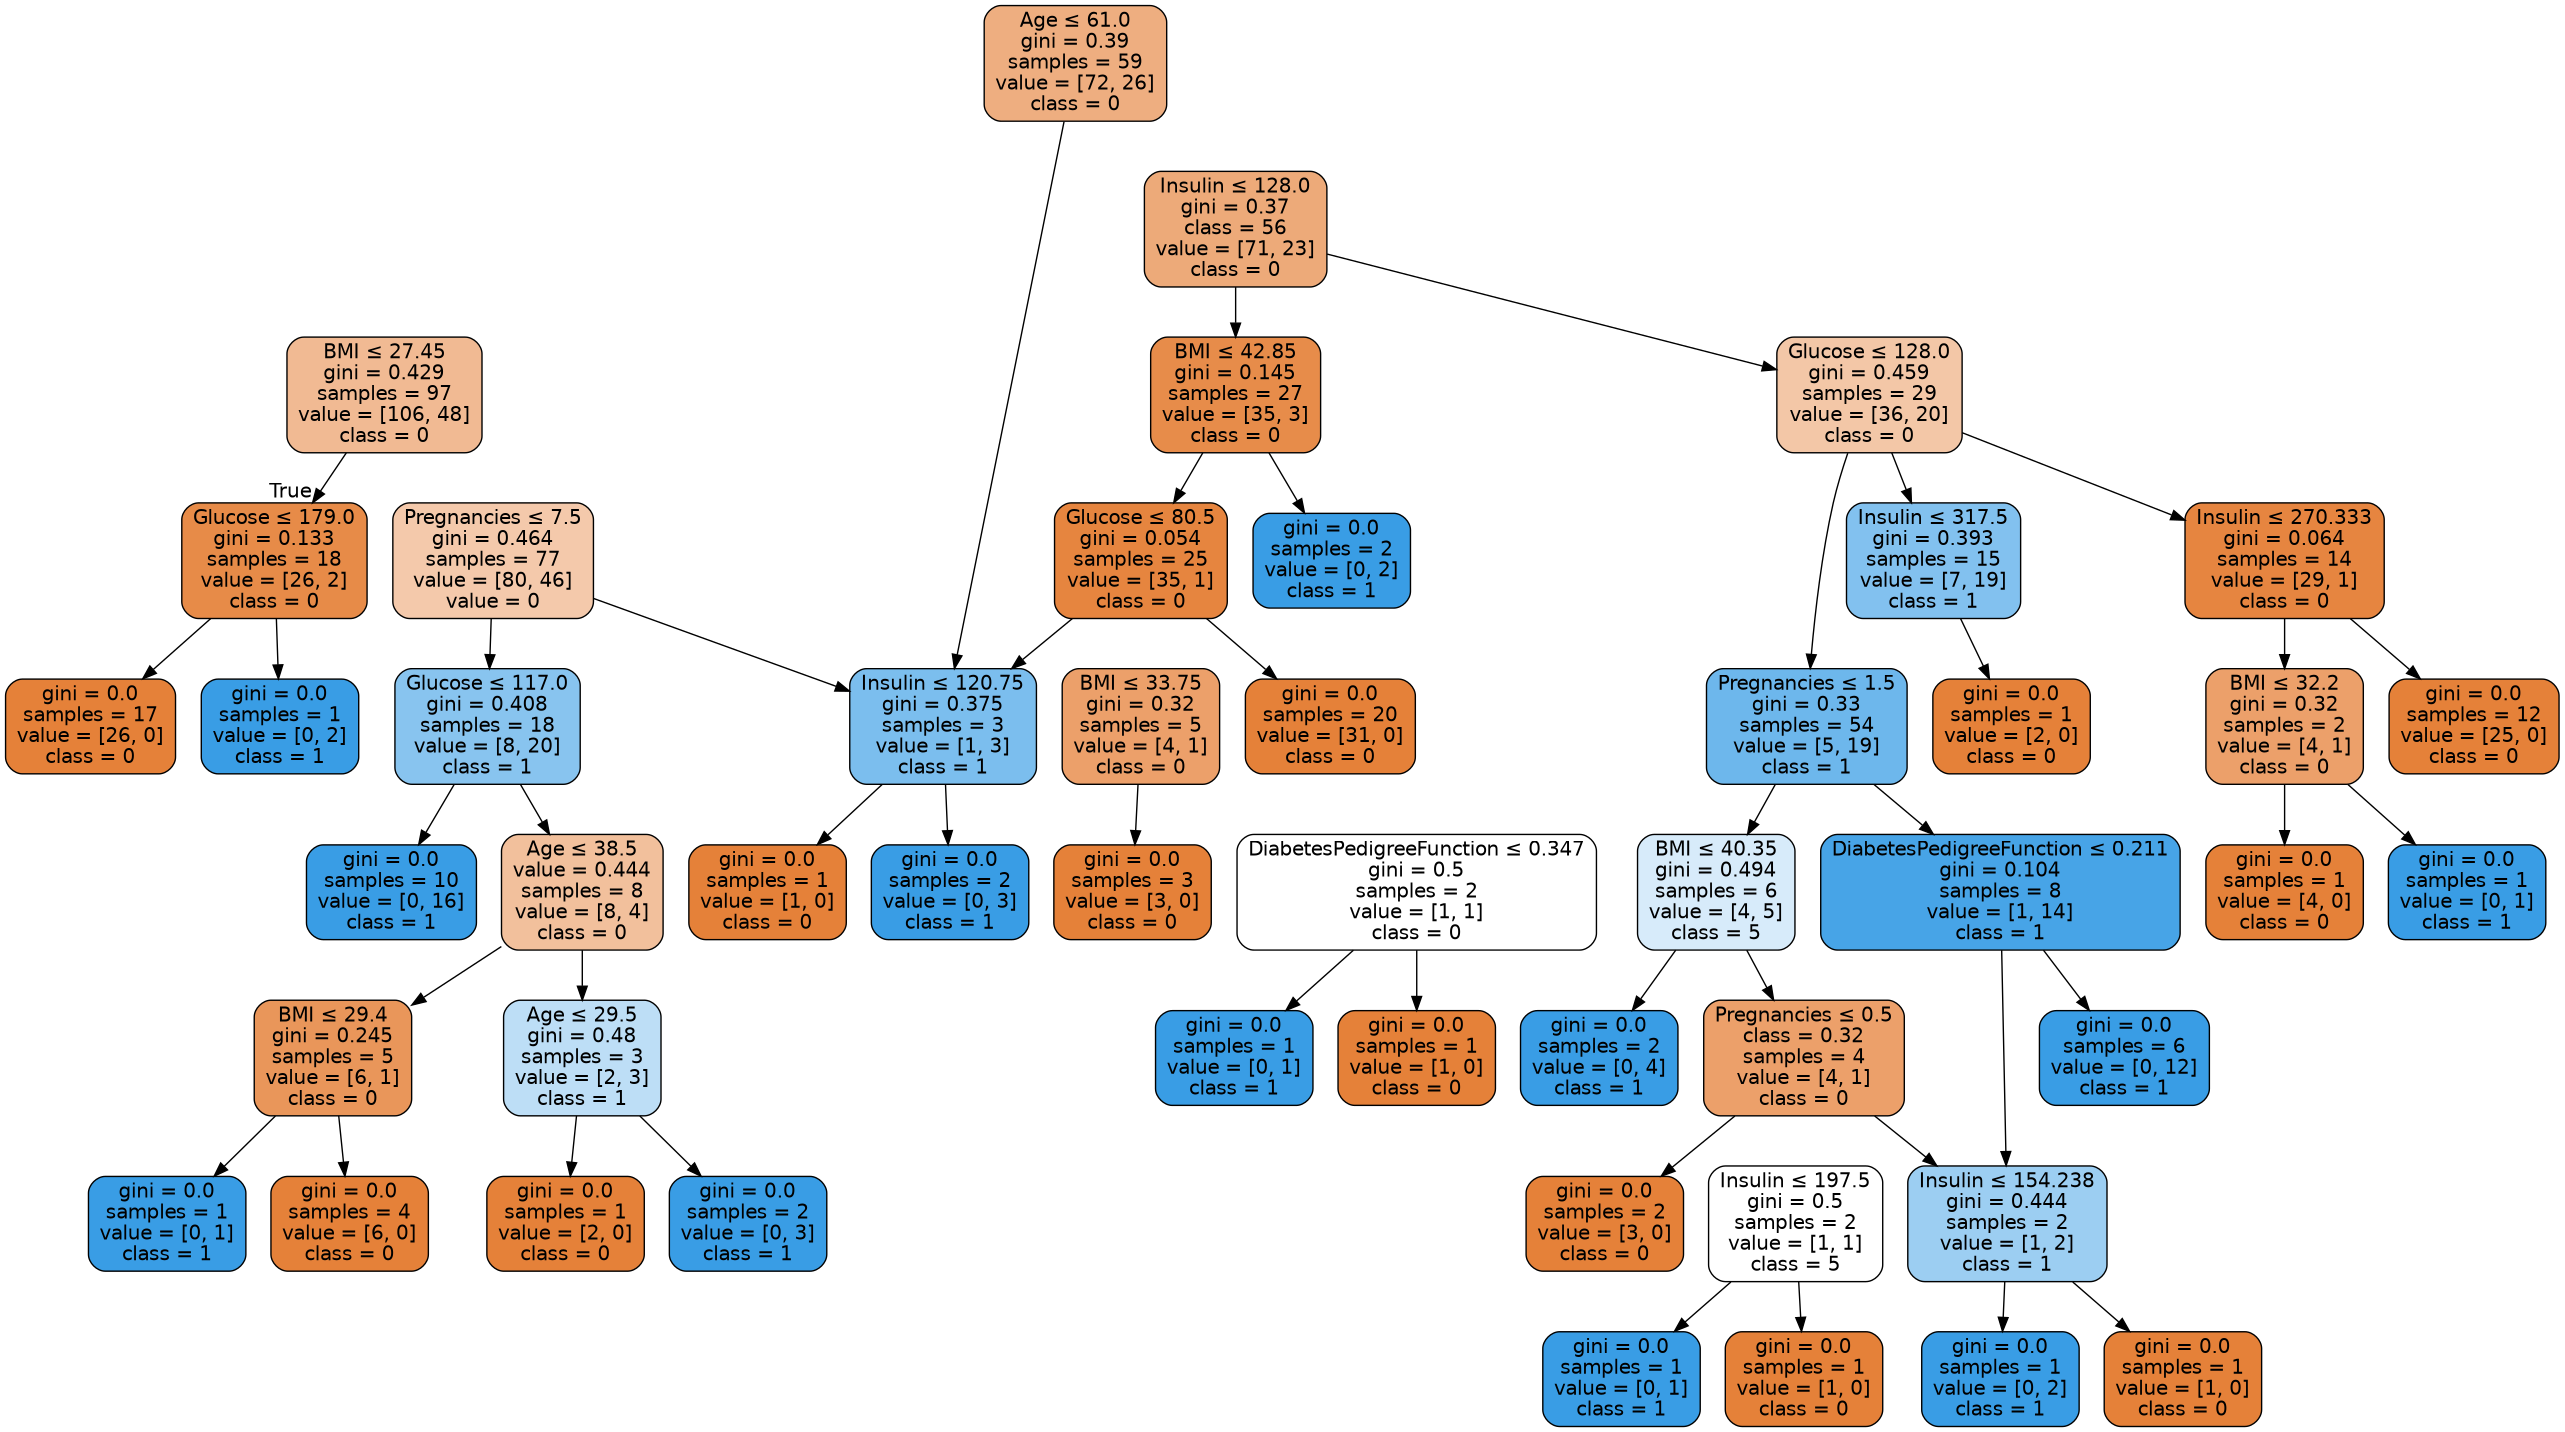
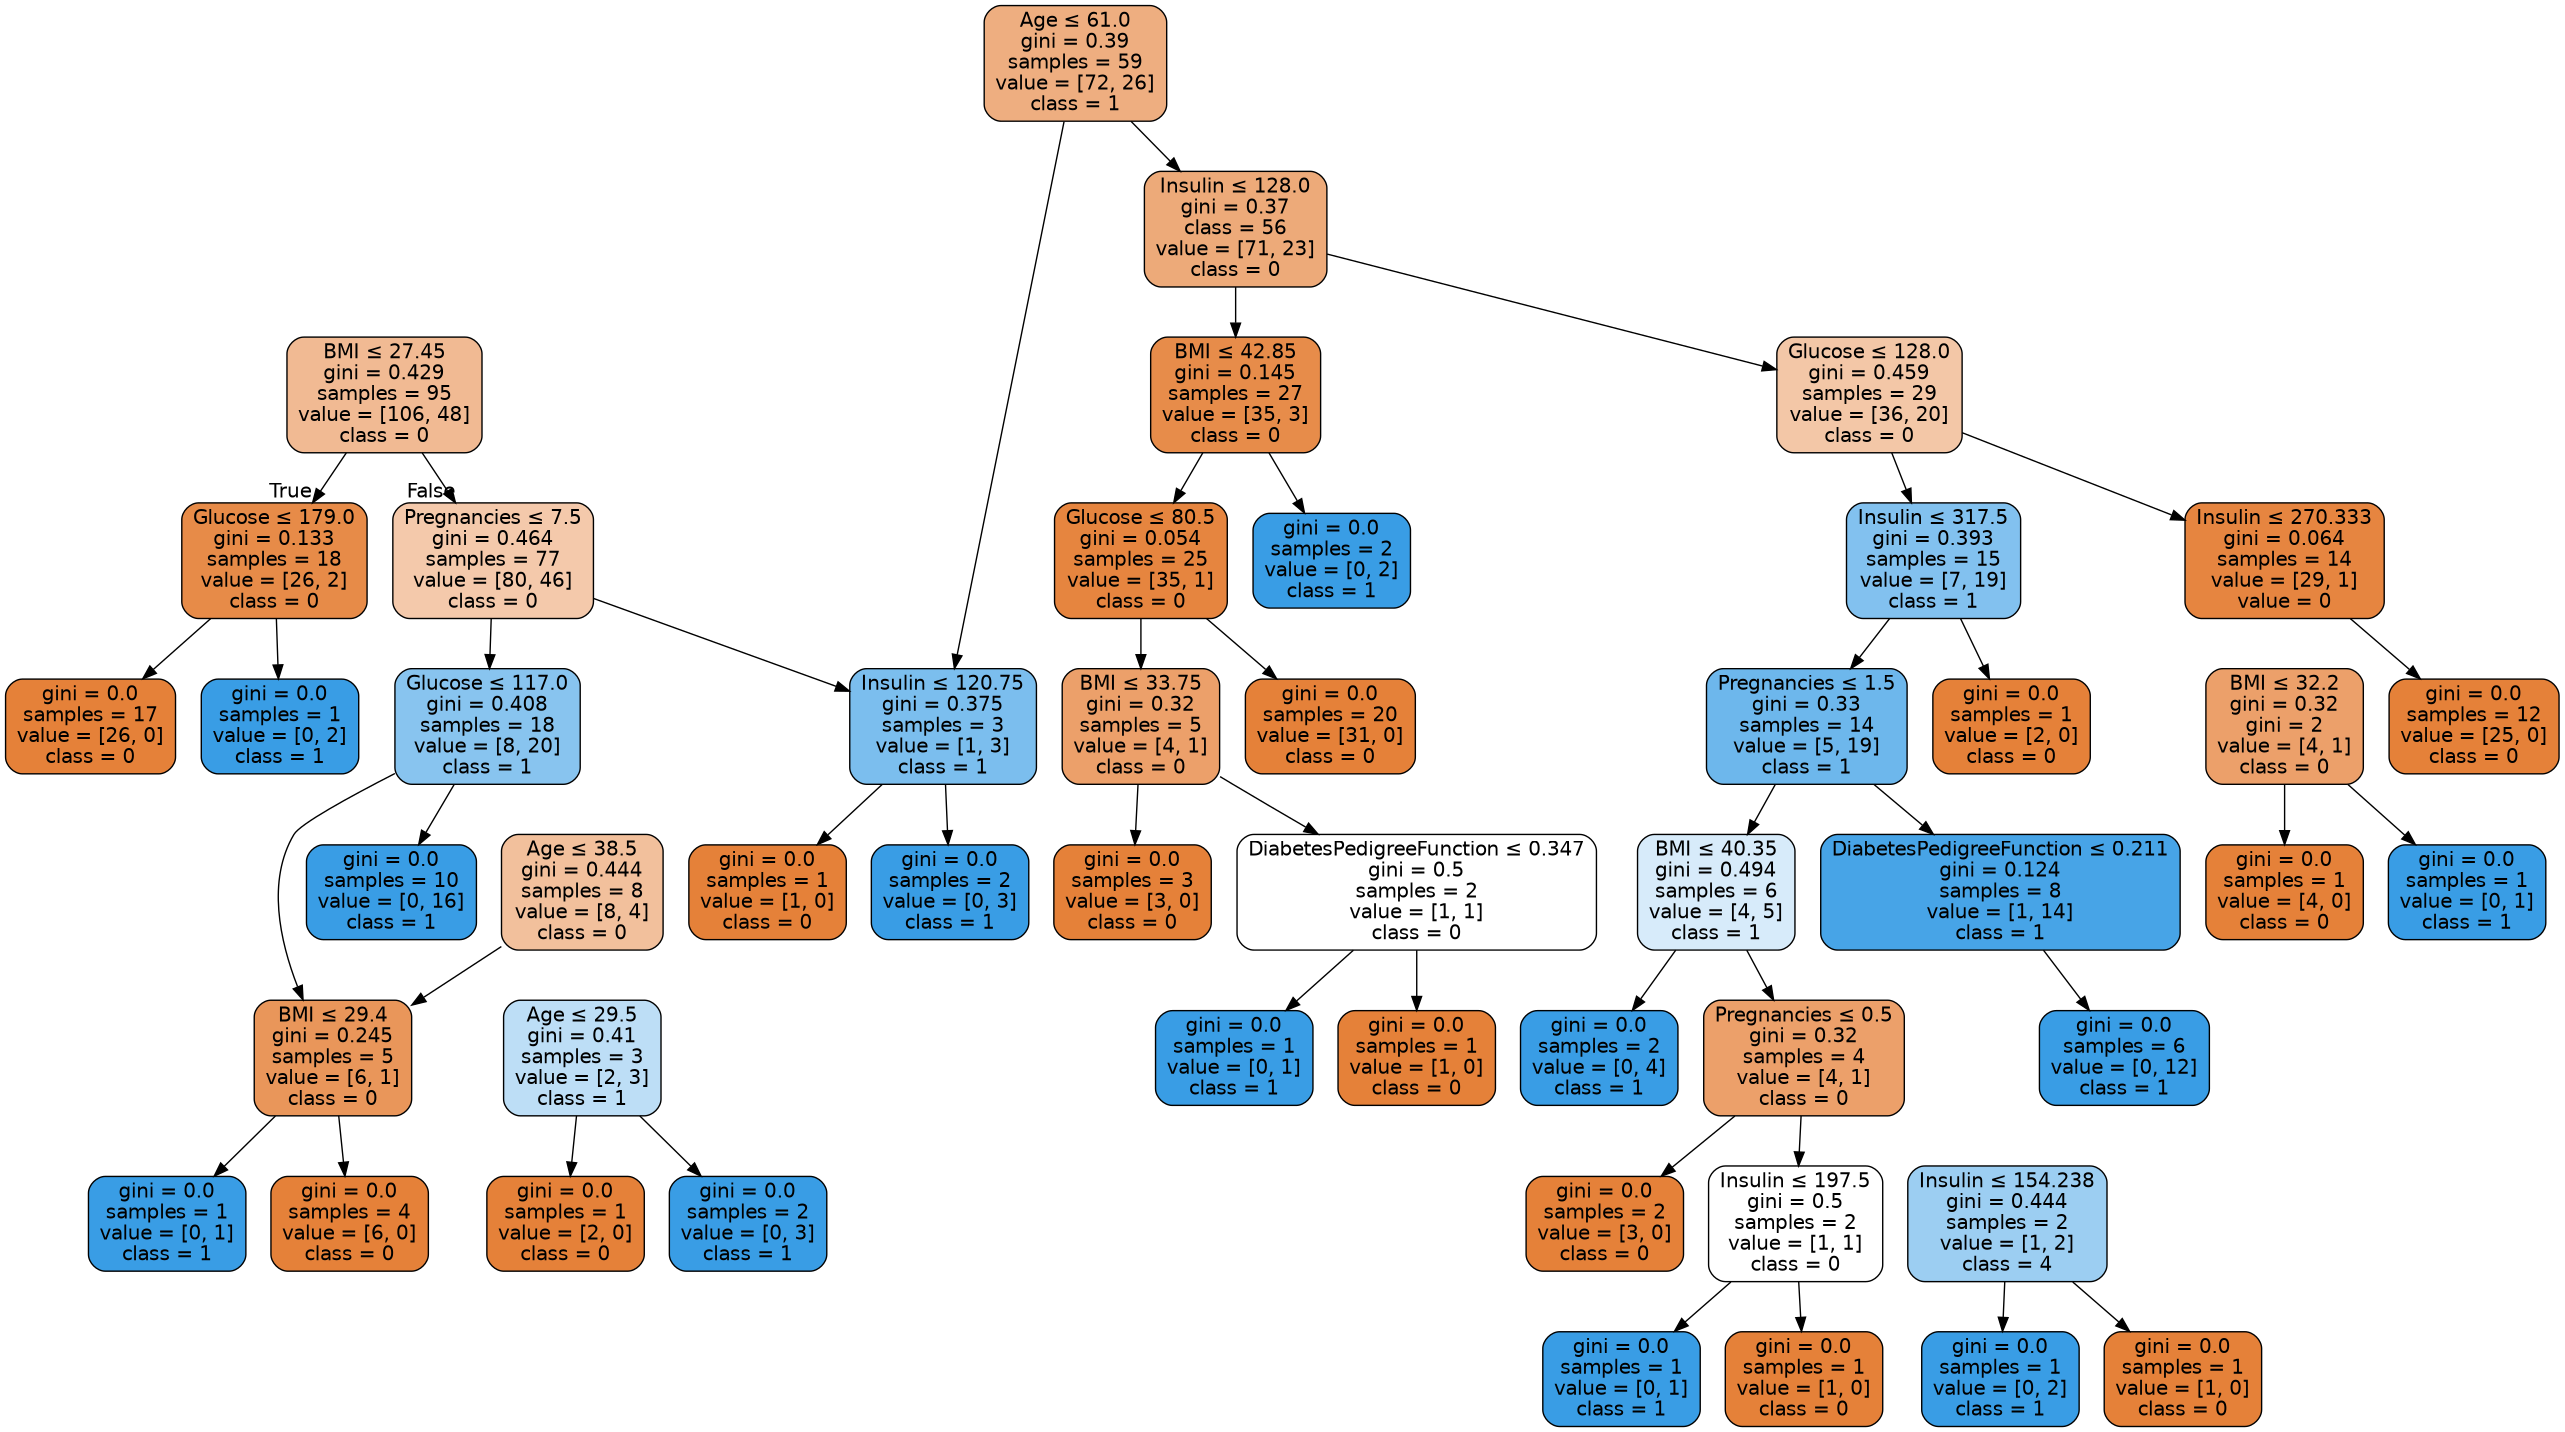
(1075, 104) -> (1075, 104)
none -> (1151, 141)
(384, 394) -> (384, 394)
none -> (435, 472)
(1824, 553) -> (1874, 638)
(493, 602) -> (493, 602)
(2285, 602) -> (2285, 602)
(2285, 636) -> none
(1048, 639) -> (1141, 636)
(1807, 726) -> (1807, 726)
(2285, 726) -> (2285, 726)
none -> (1263, 802)
(531, 803) -> (286, 852)
(582, 871) -> (582, 871)
(2000, 871) -> (2000, 871)
(1716, 933) -> (1716, 933)
(582, 968) -> none
(582, 1036) -> (582, 1036)
(1804, 1036) -> (1804, 1036)
(2004, 1051) -> none
(1900, 1137) -> (1800, 1134)
(1796, 1265) -> (1796, 1265)
(2007, 1265) -> (2007, 1265)
